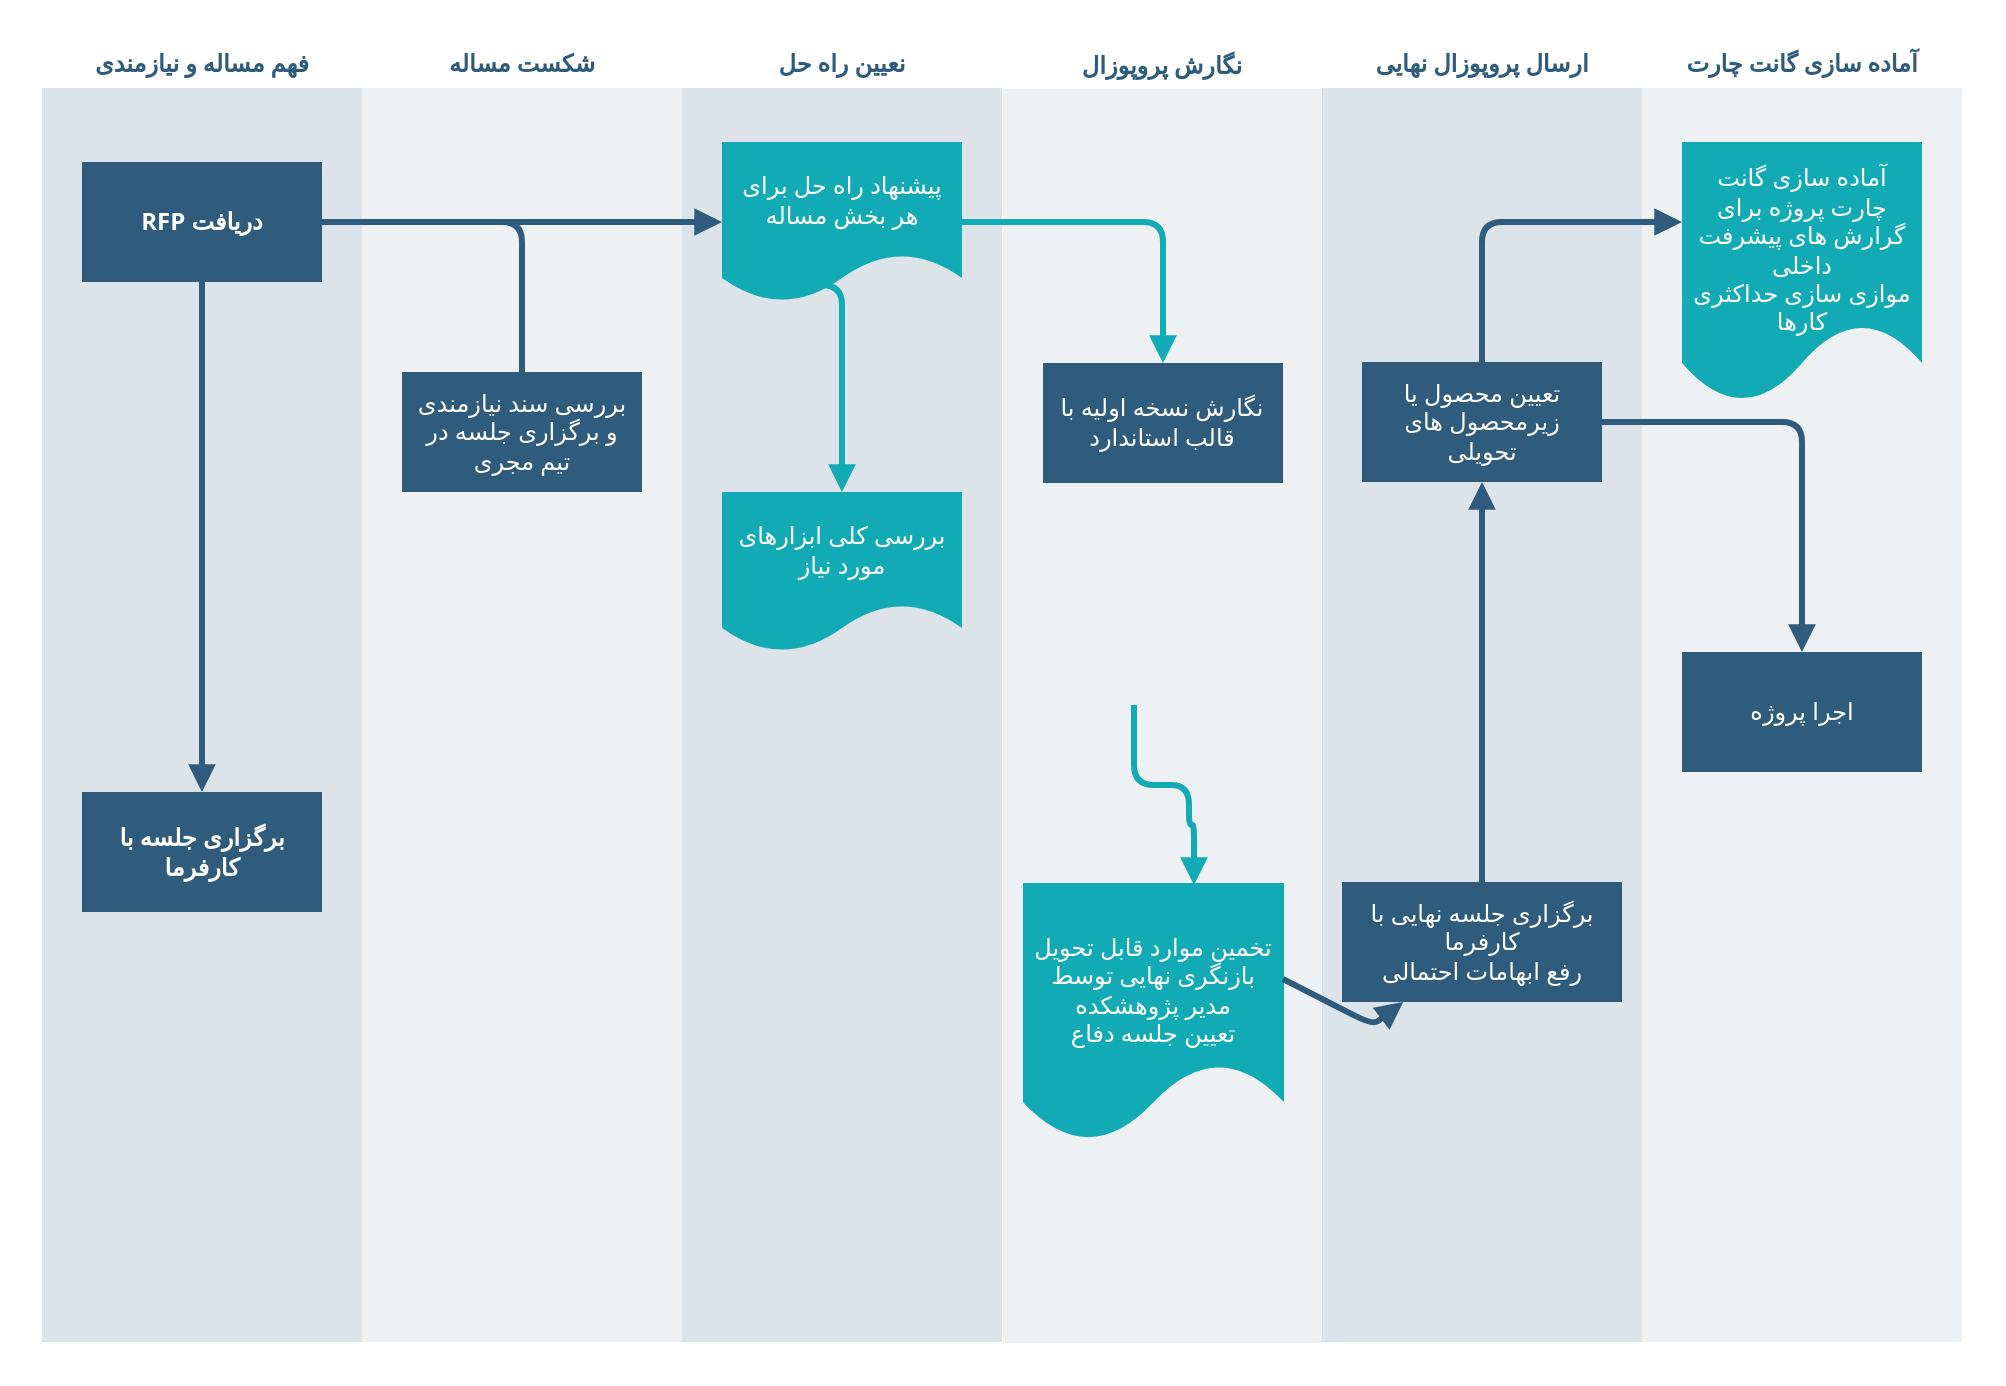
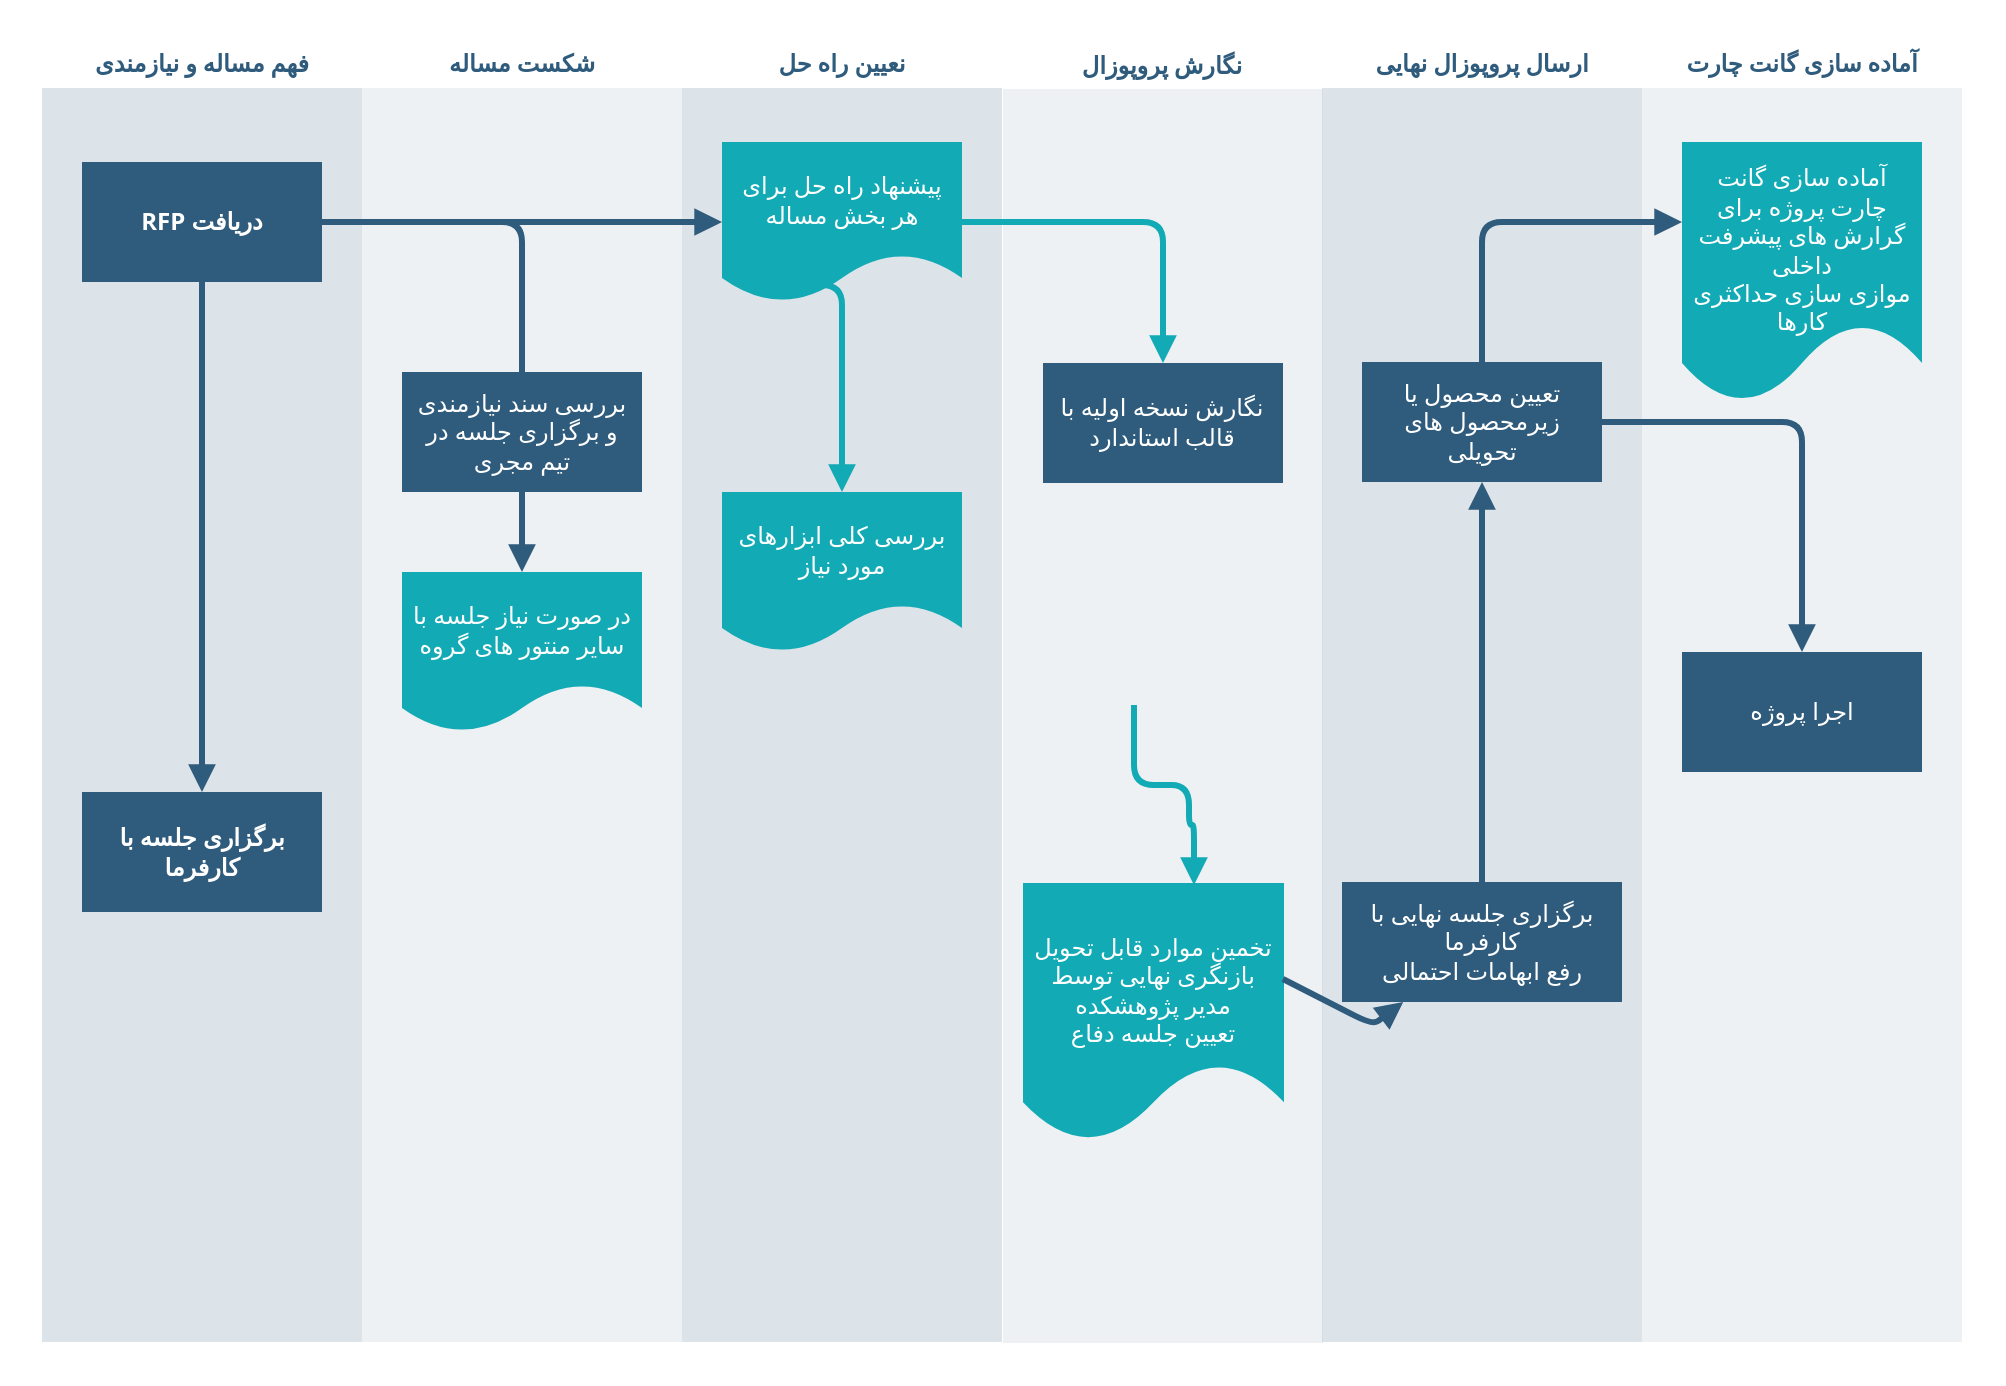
none -> (522, 519)
none -> (522, 652)
